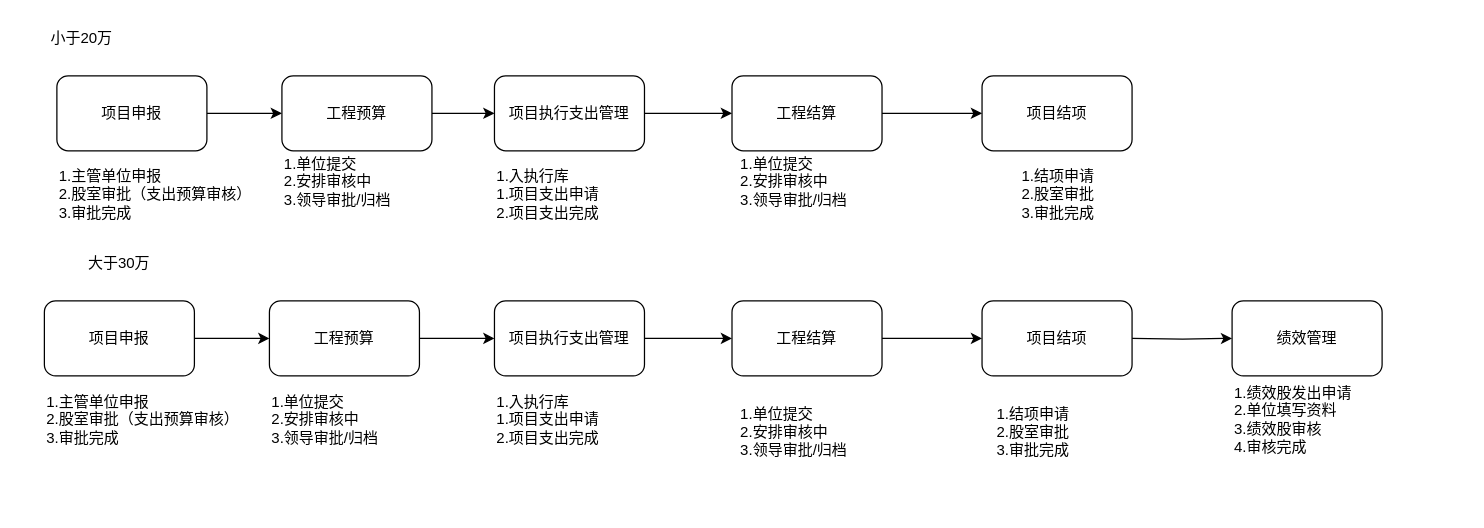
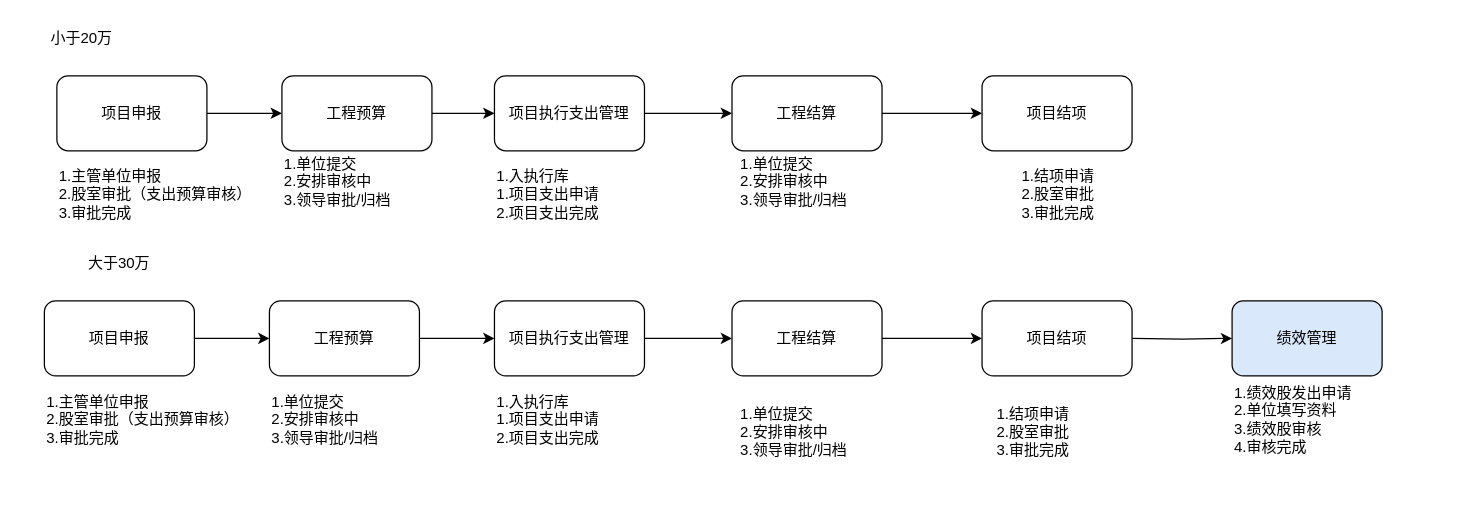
(1307, 338) -> (1307, 338)
